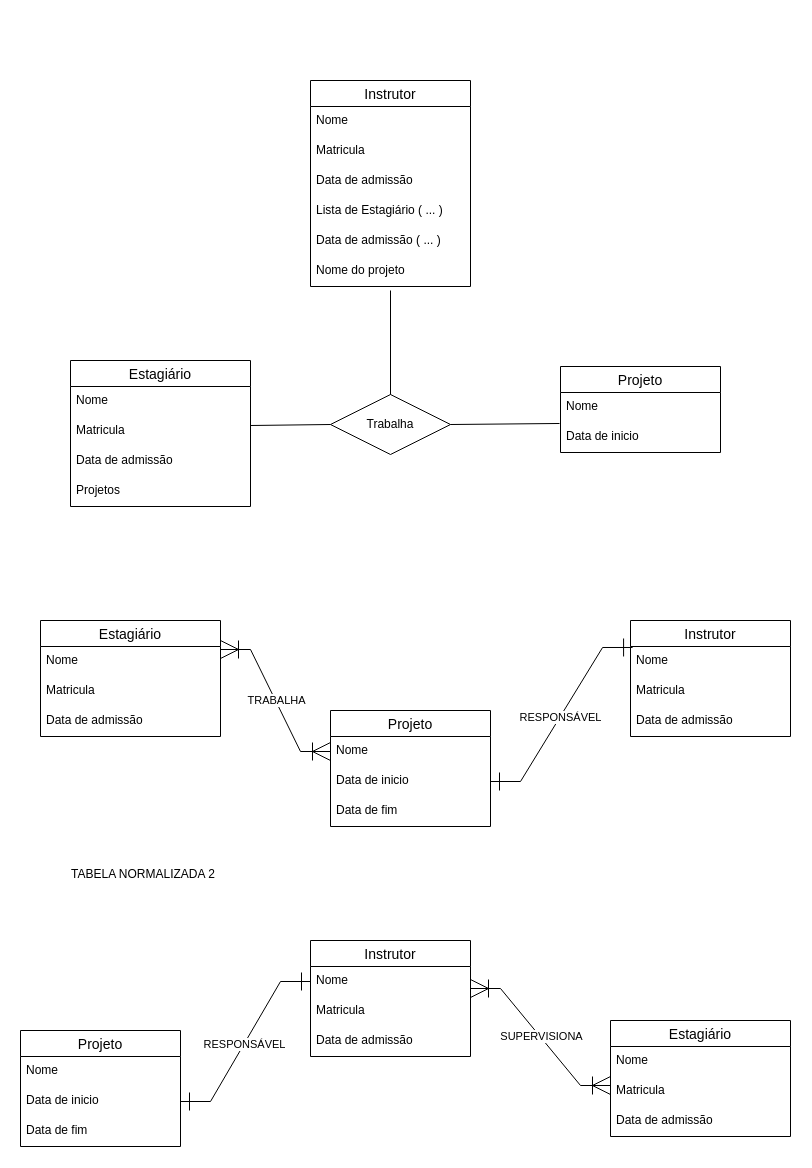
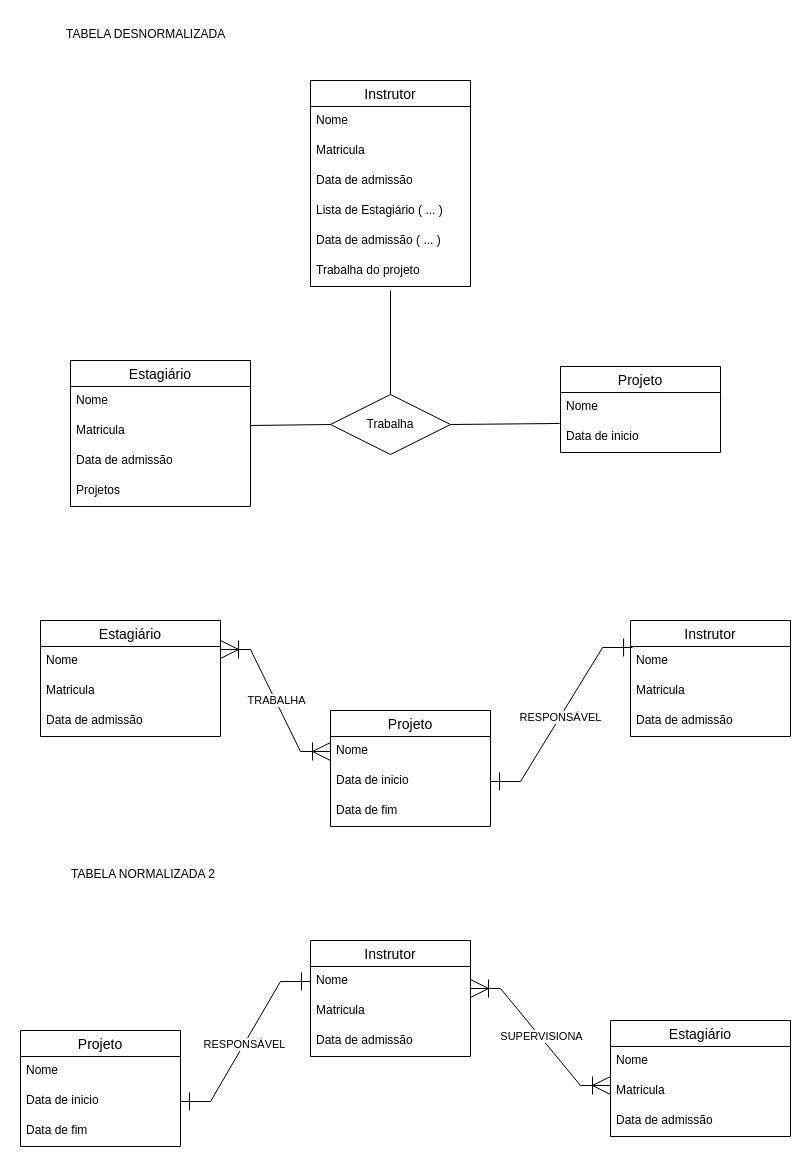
none -> (211, 36)
(364, 271) -> (376, 271)
